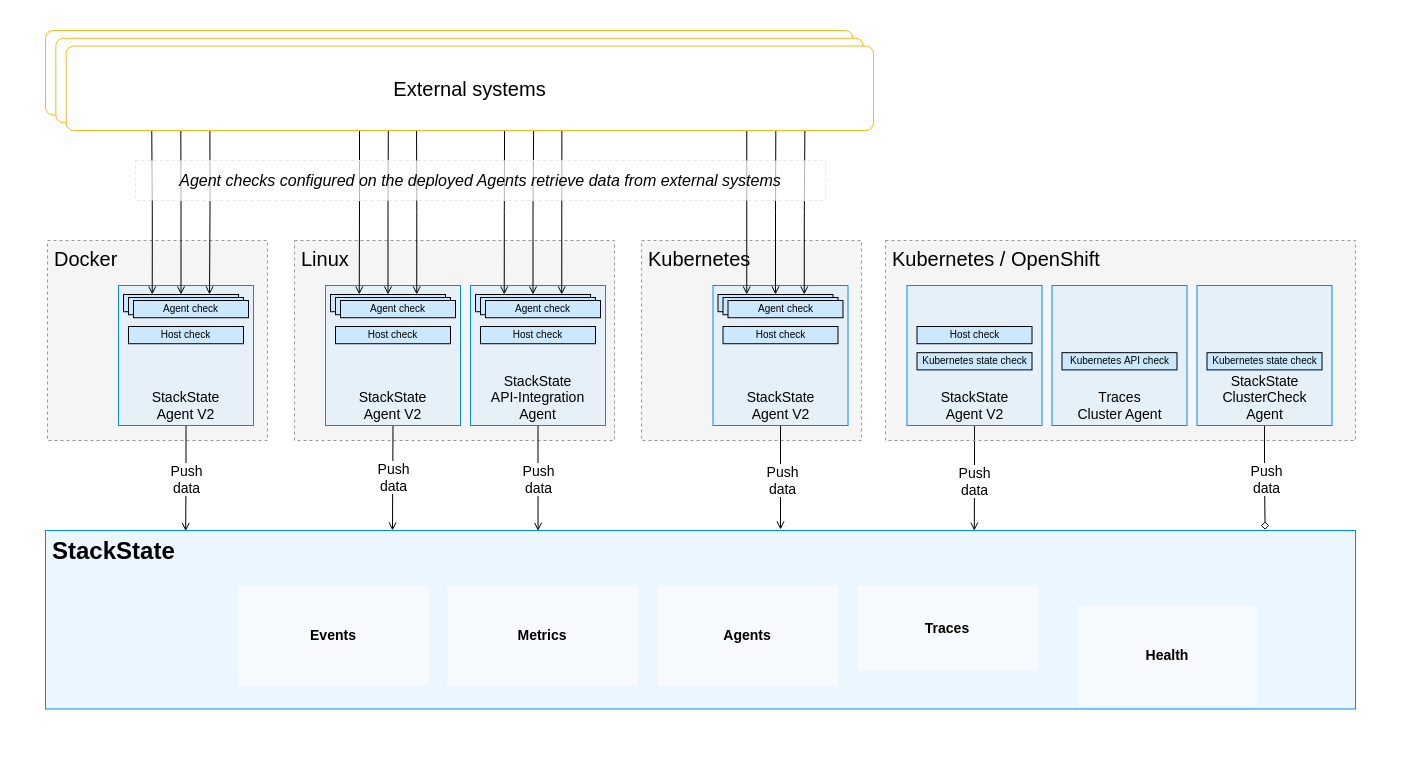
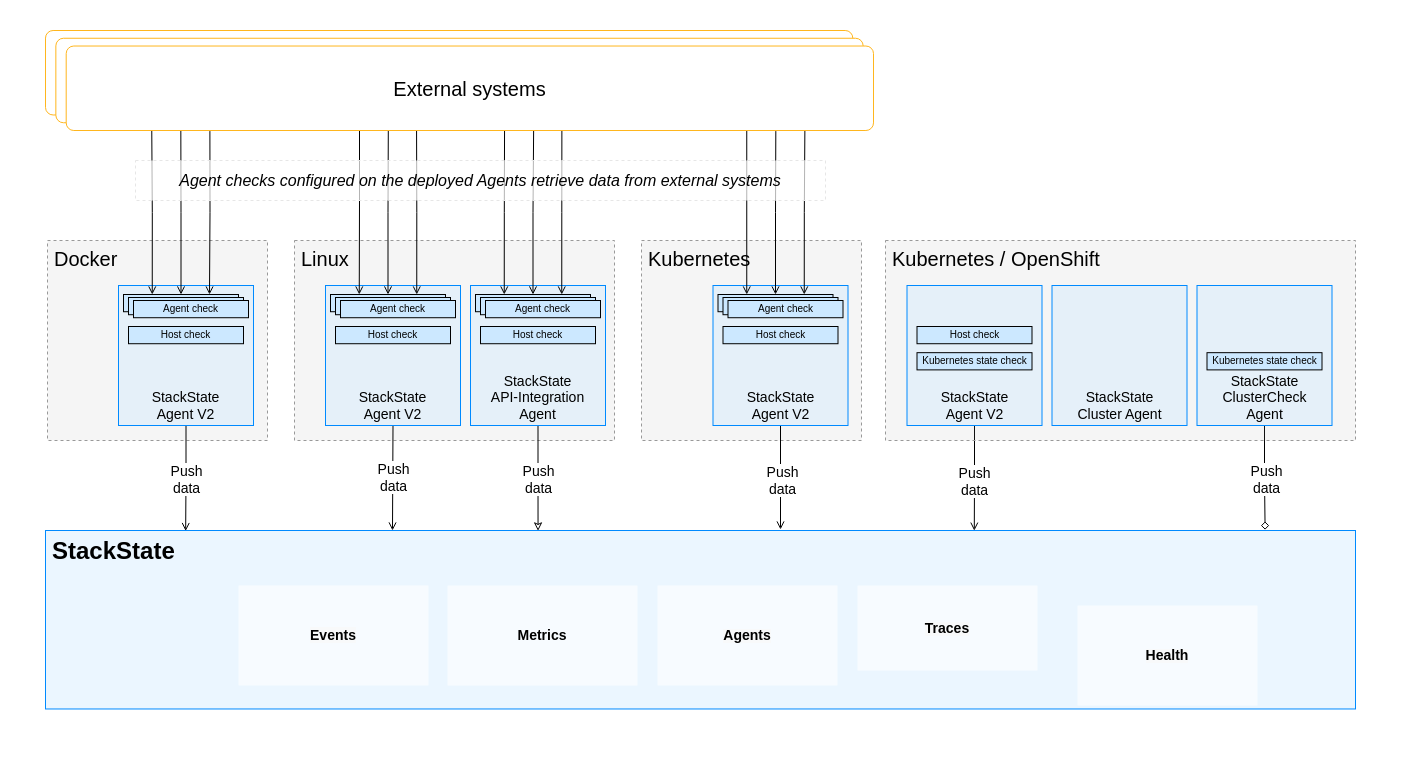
(1120, 361) -> none
(1120, 408) -> (1120, 408)
(538, 524) -> (538, 522)
